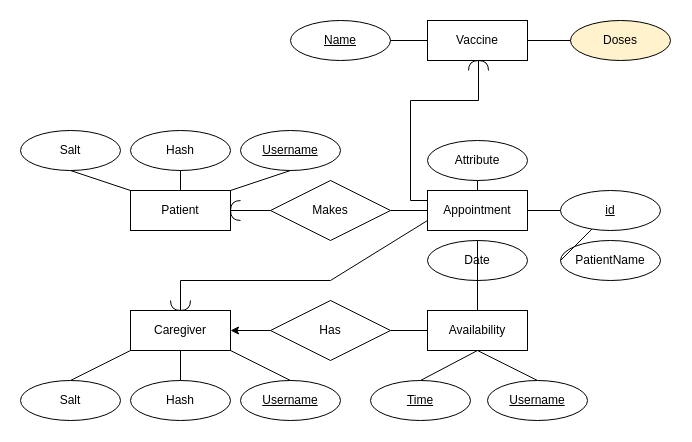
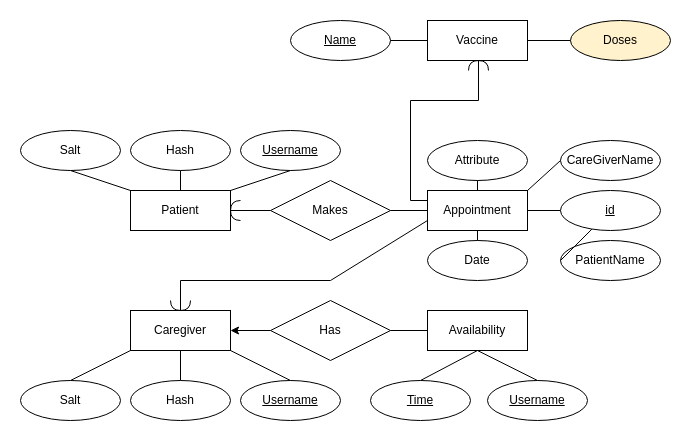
none -> (611, 161)
none -> (544, 176)
(478, 276) -> (478, 236)
